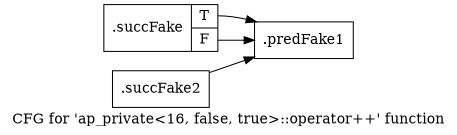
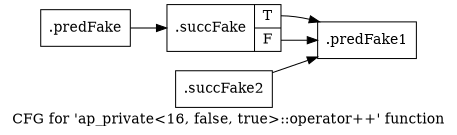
none -> (86, 28)
